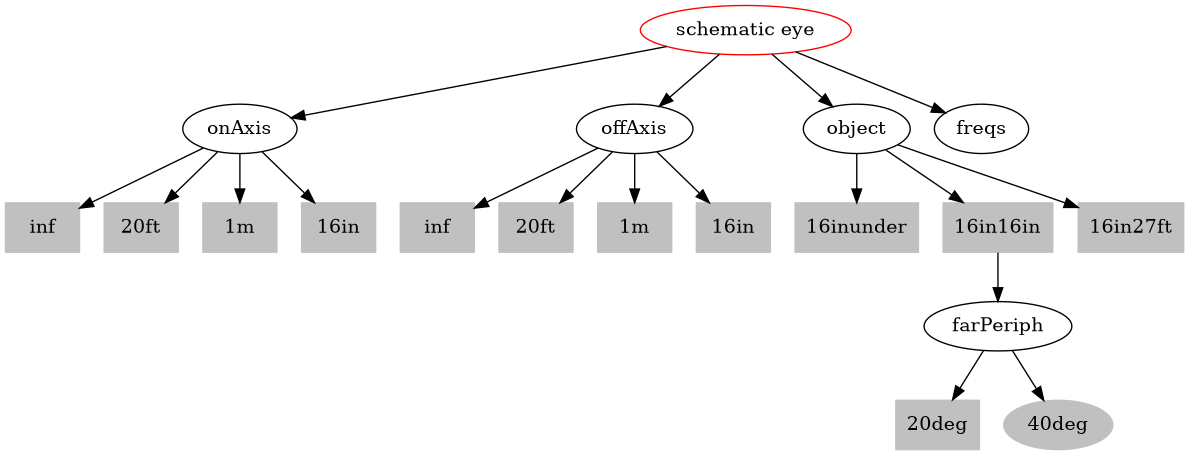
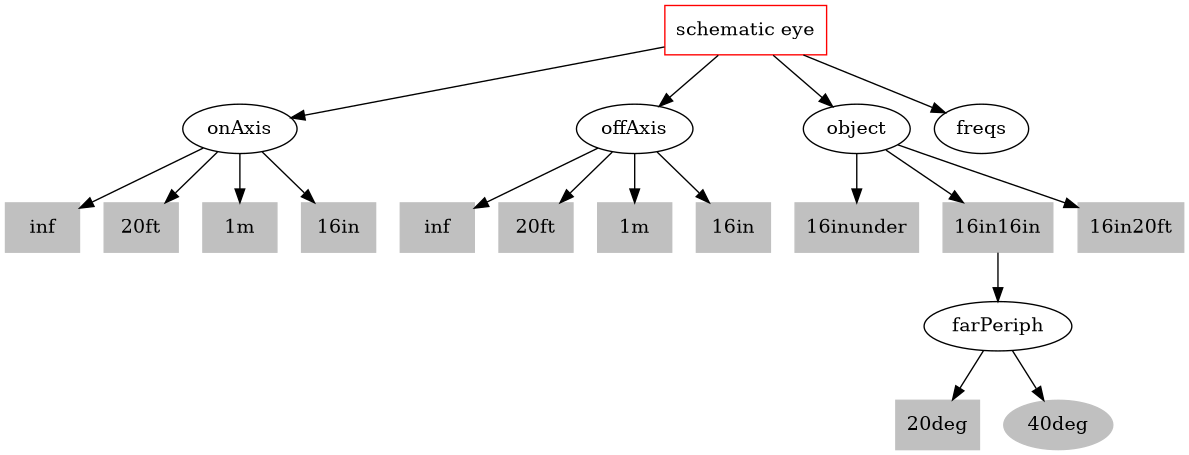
(746, 30) -> (746, 30)
(1131, 228) -> (1131, 228)
